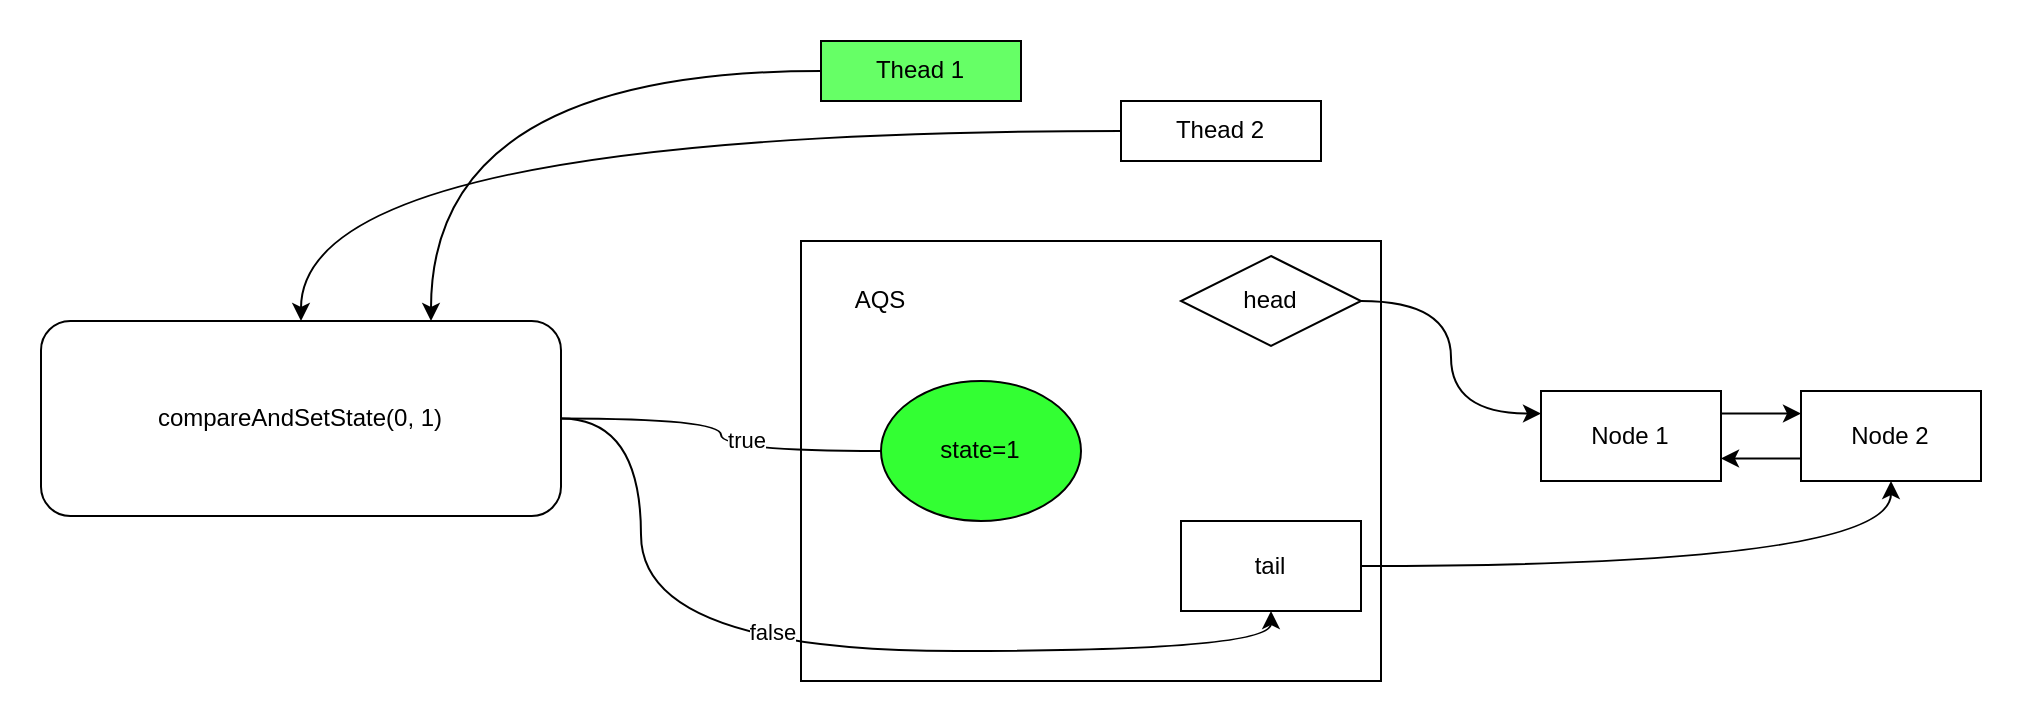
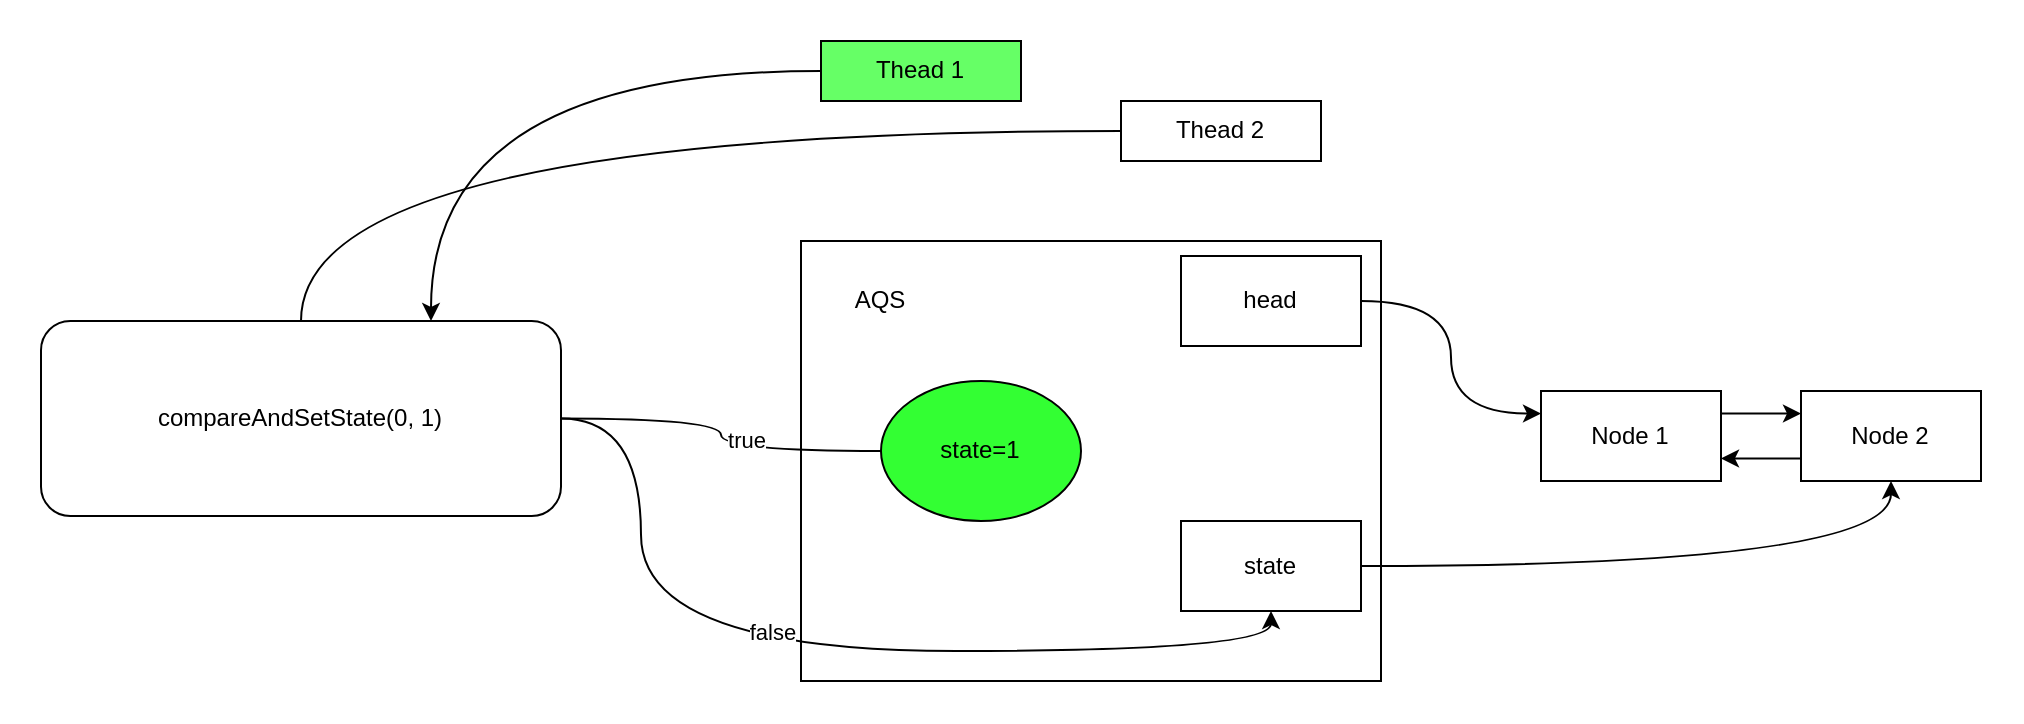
(363, 226) -> (361, 233)
(1271, 301) -> (1271, 301)
(1271, 567) -> (1271, 567)
